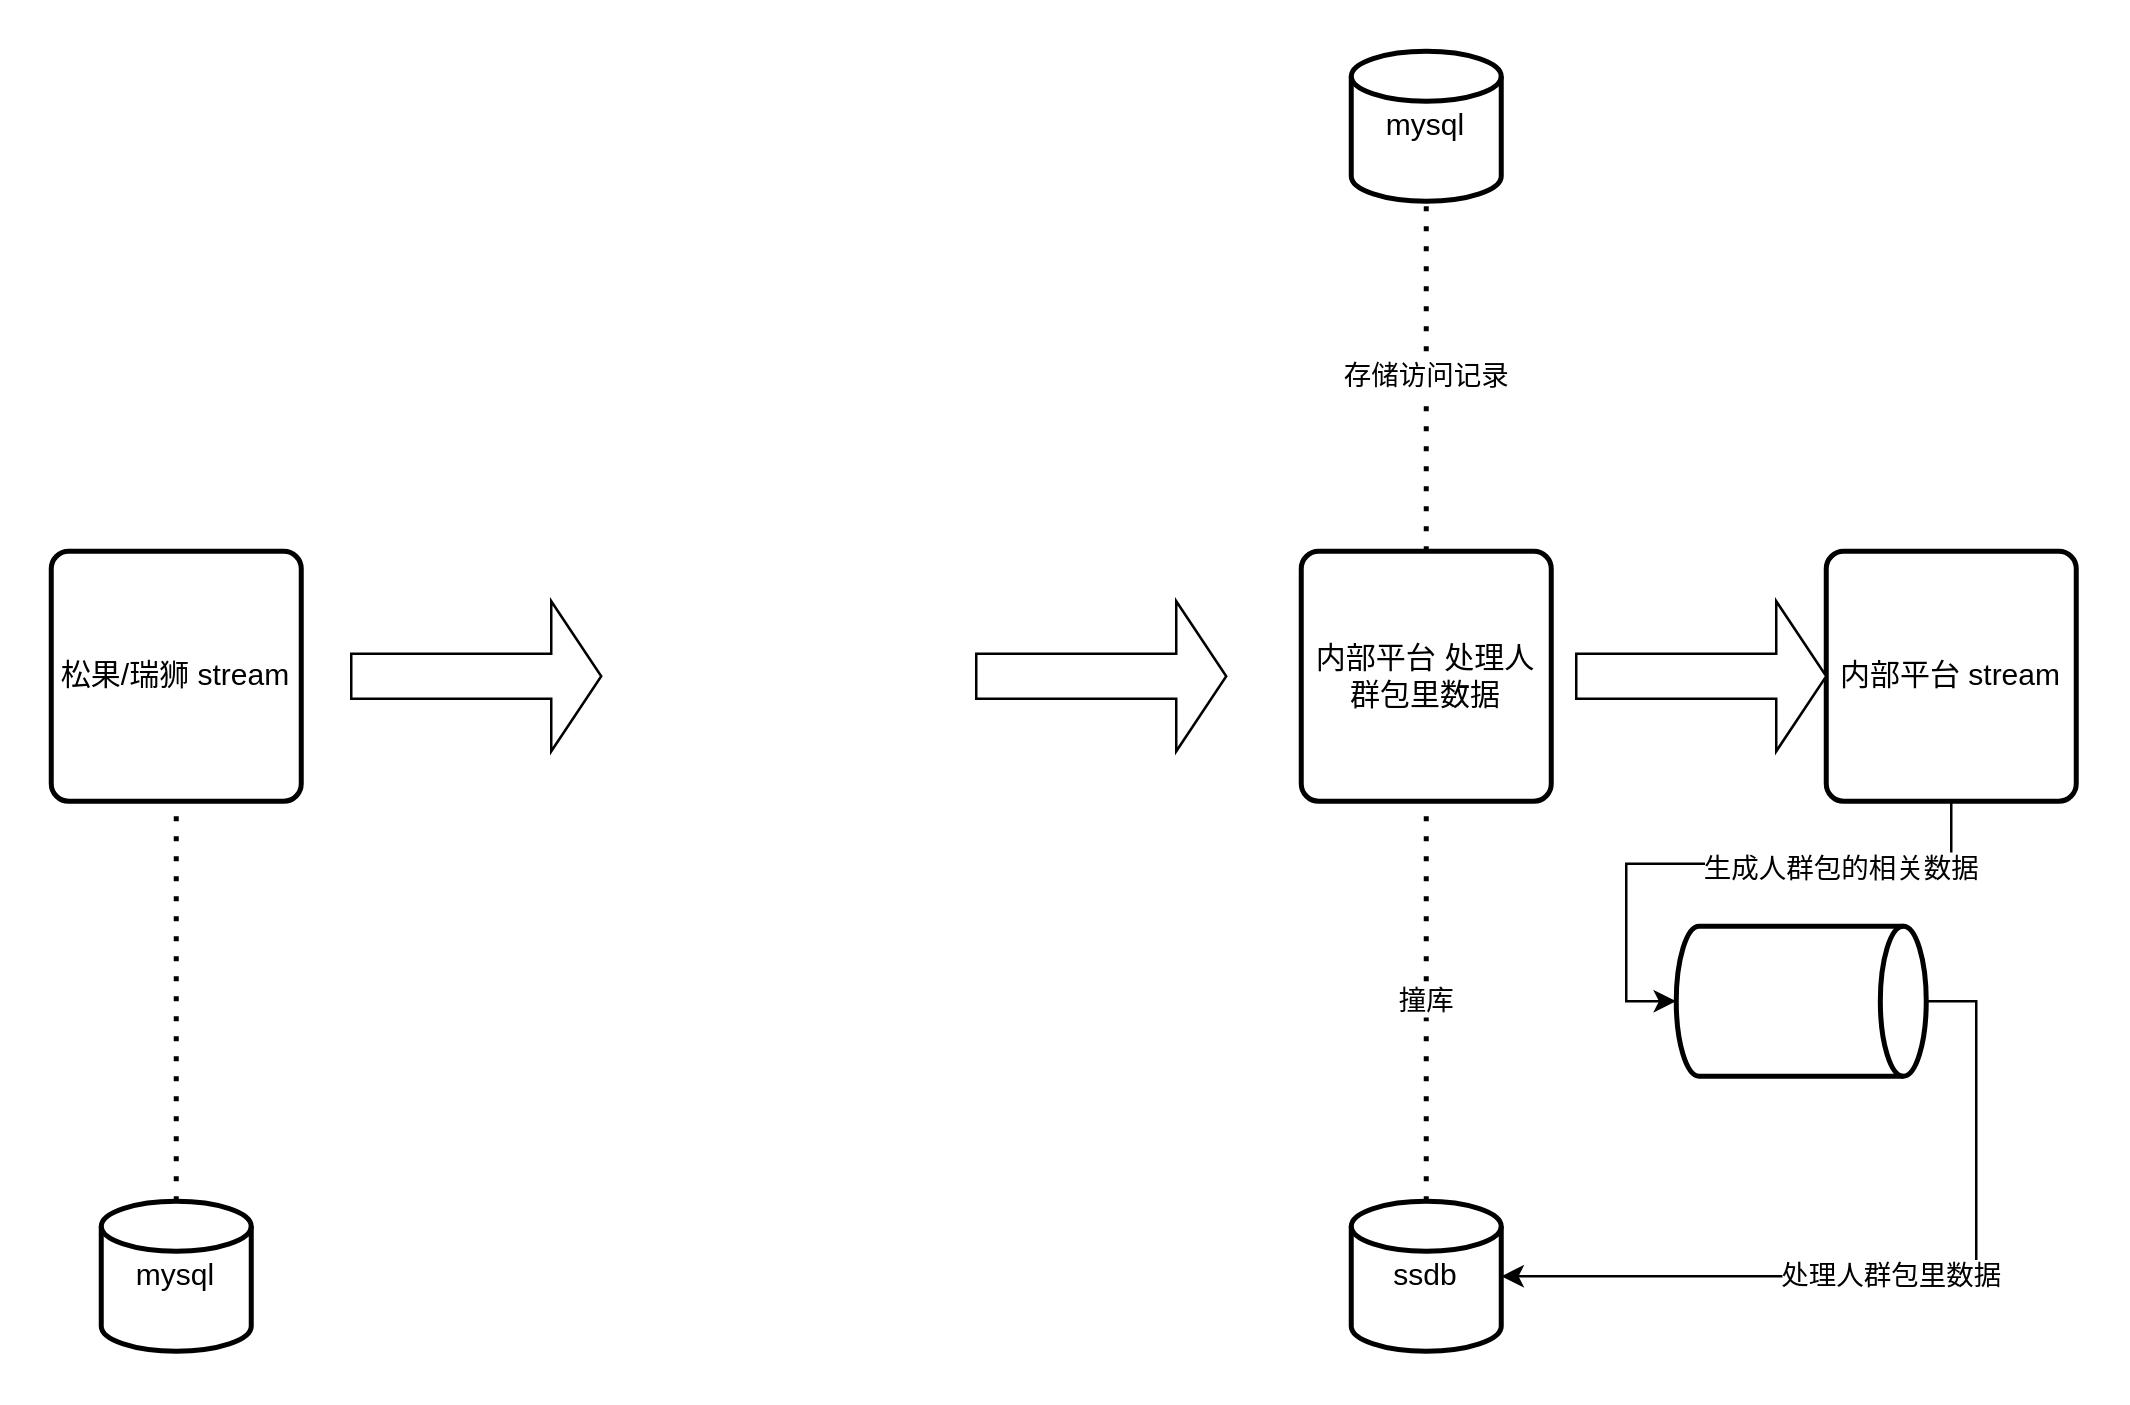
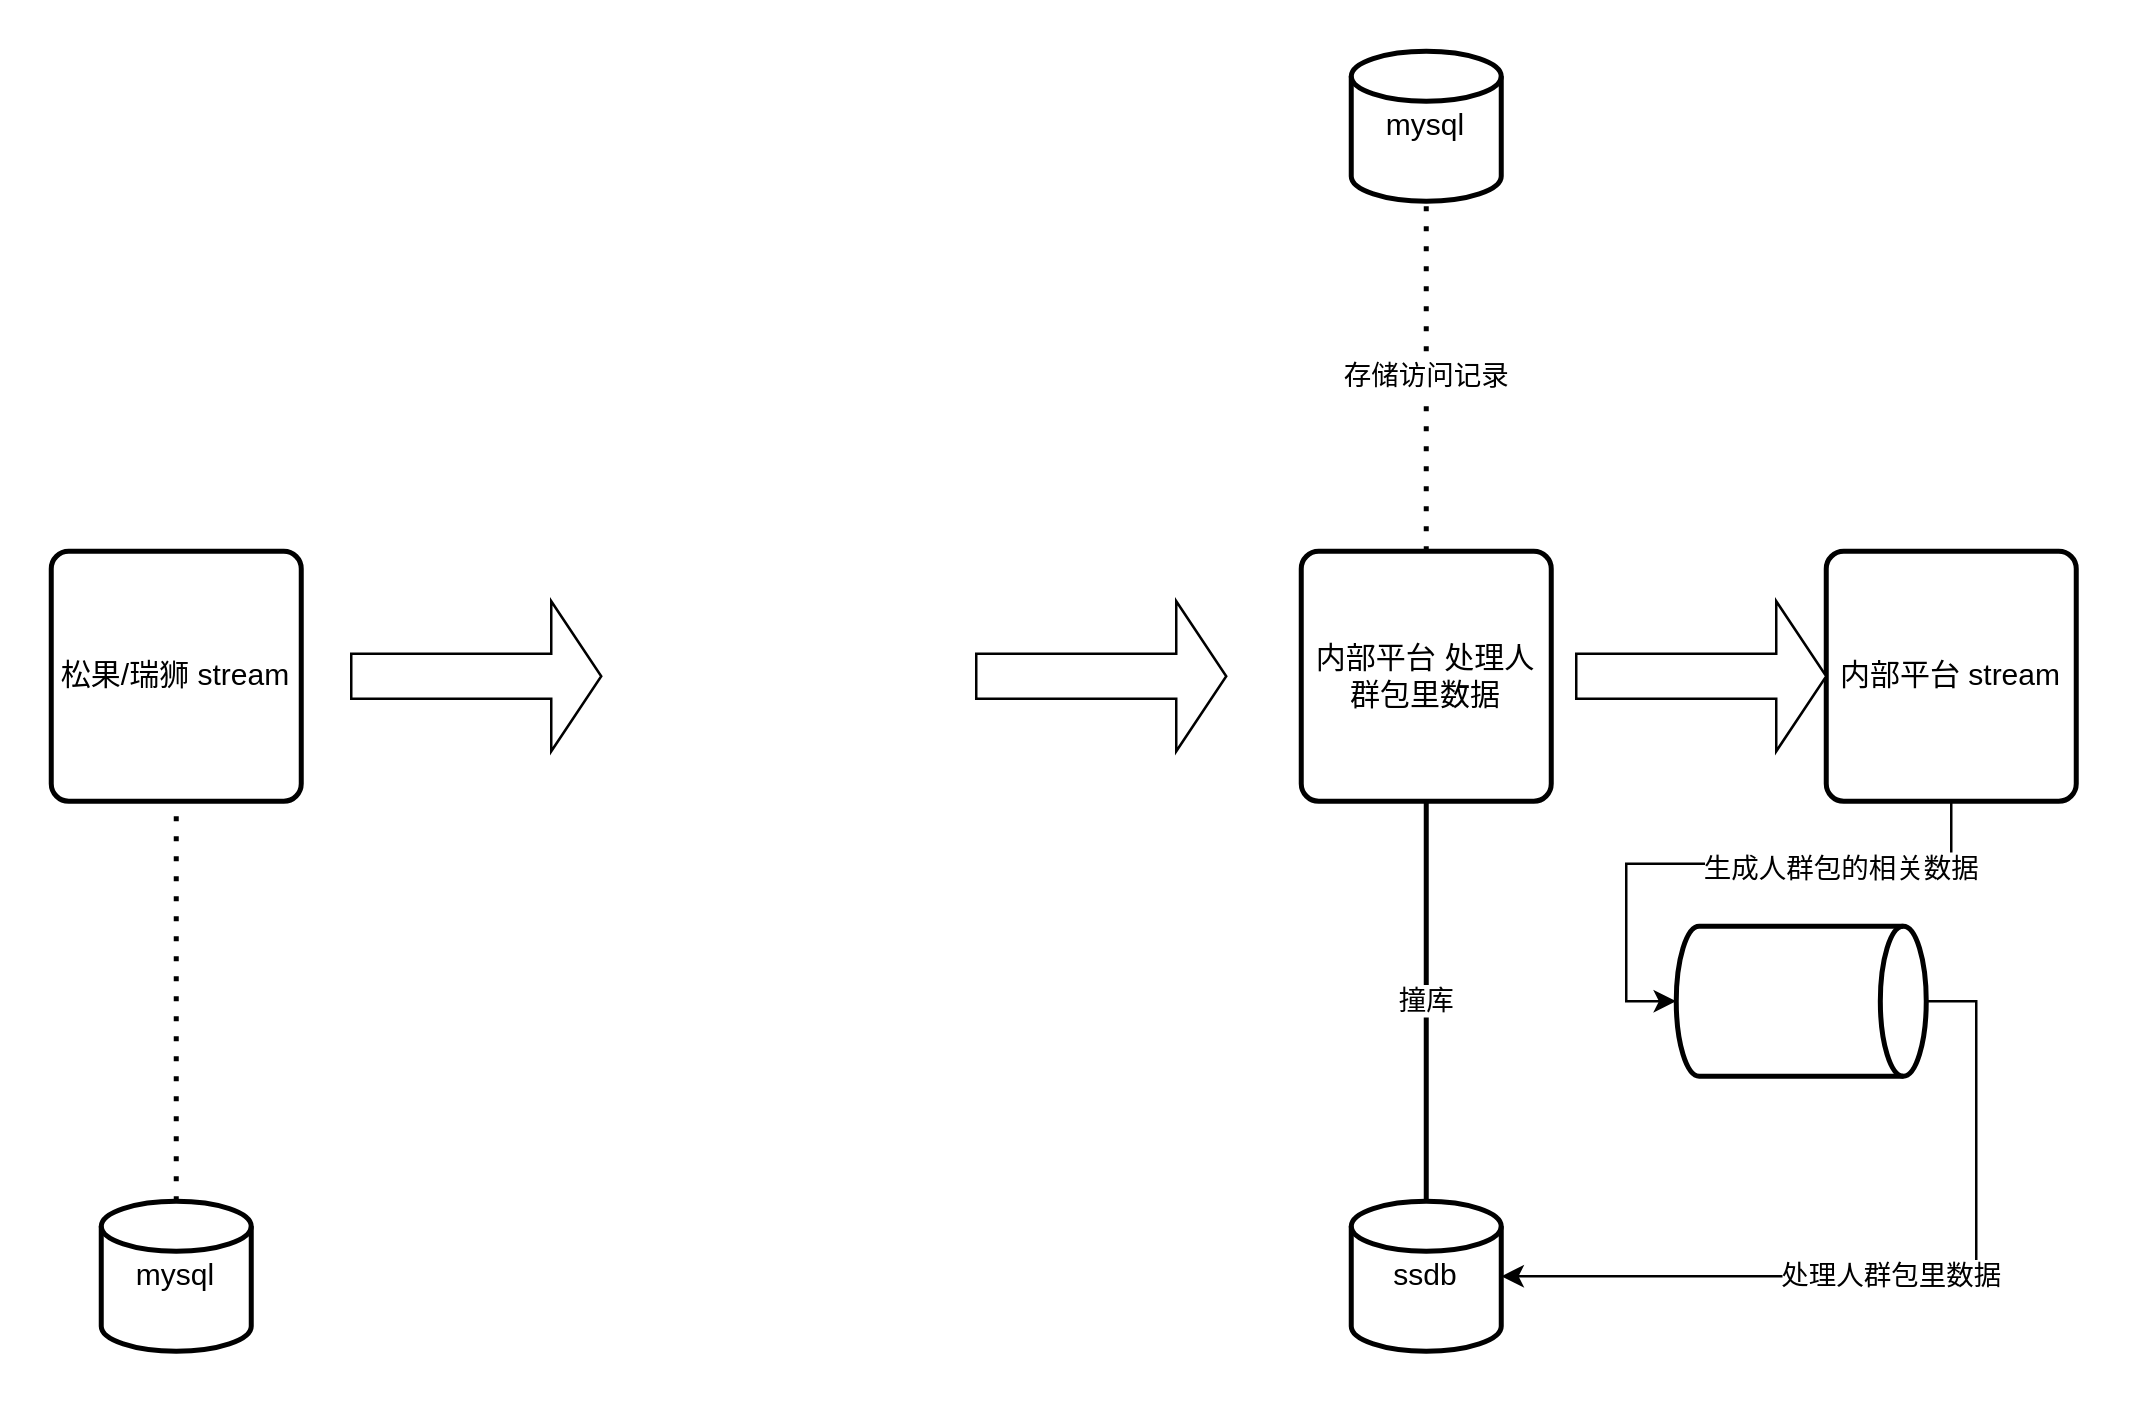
(1426, 894) -> (1426, 894)
